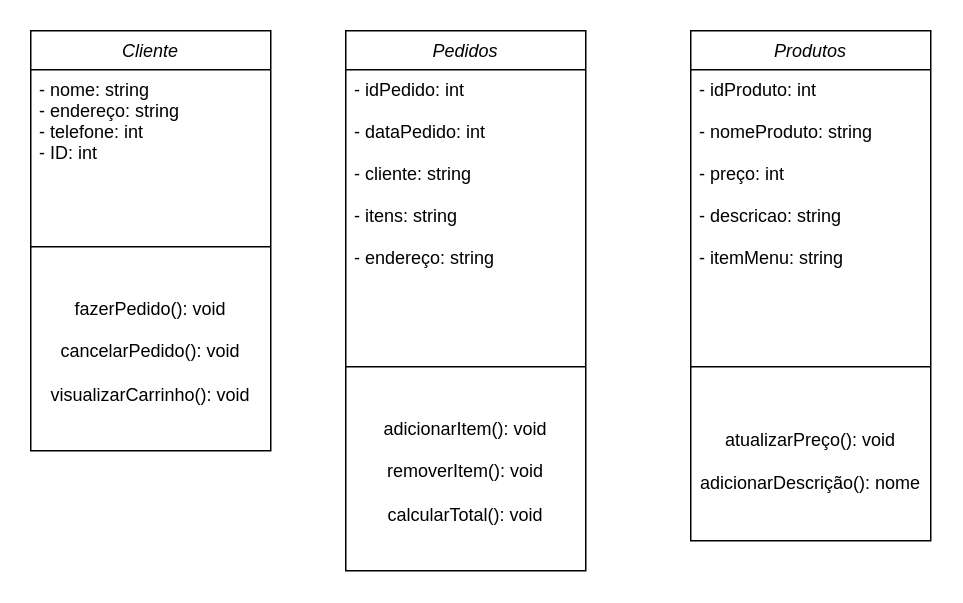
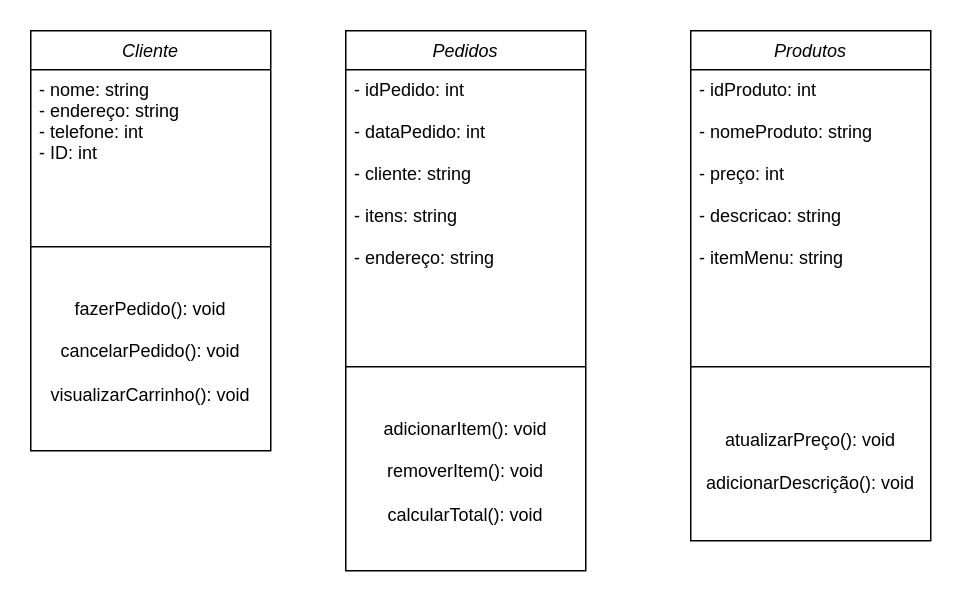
(811, 472) -> (811, 472)
